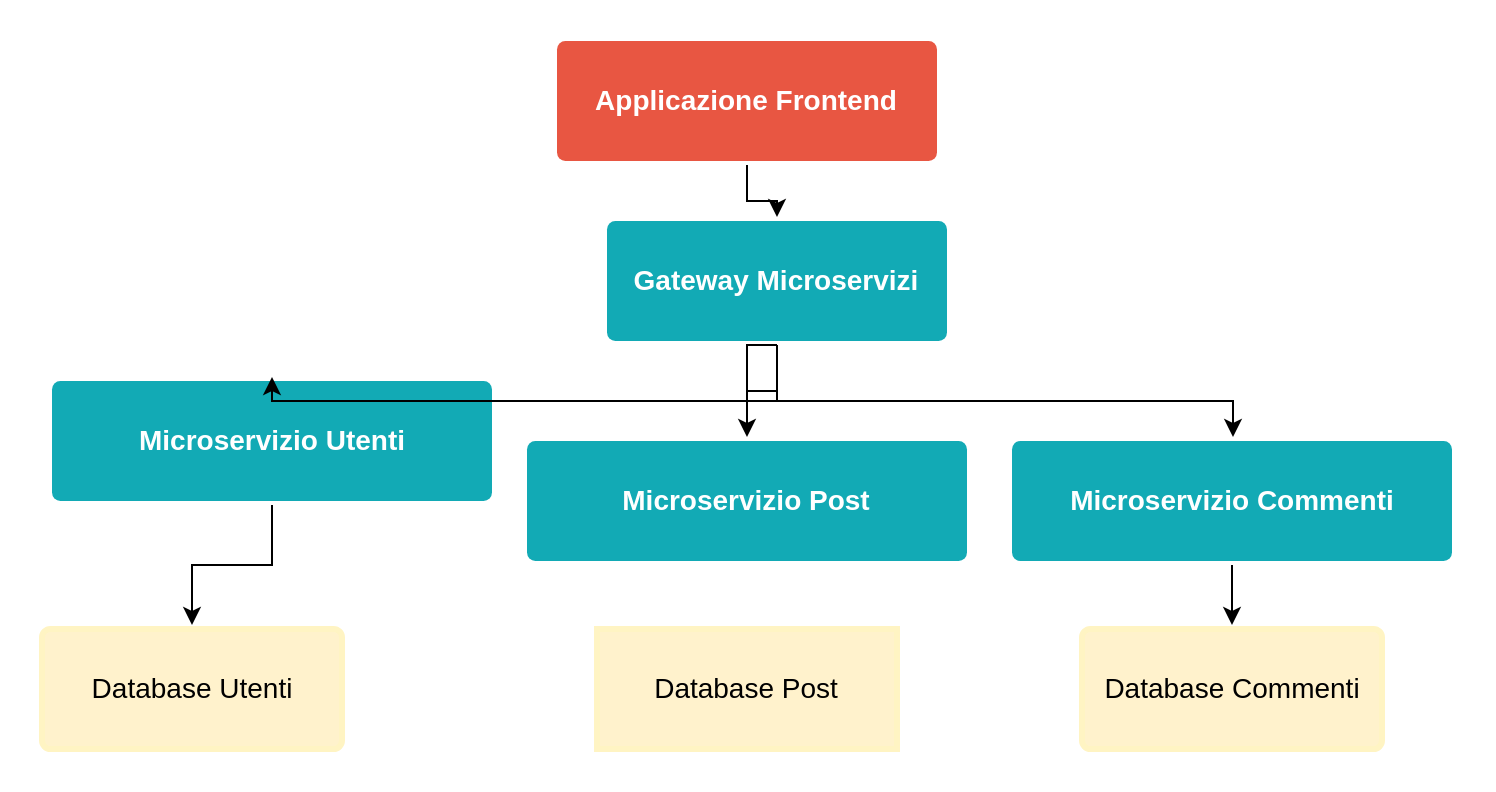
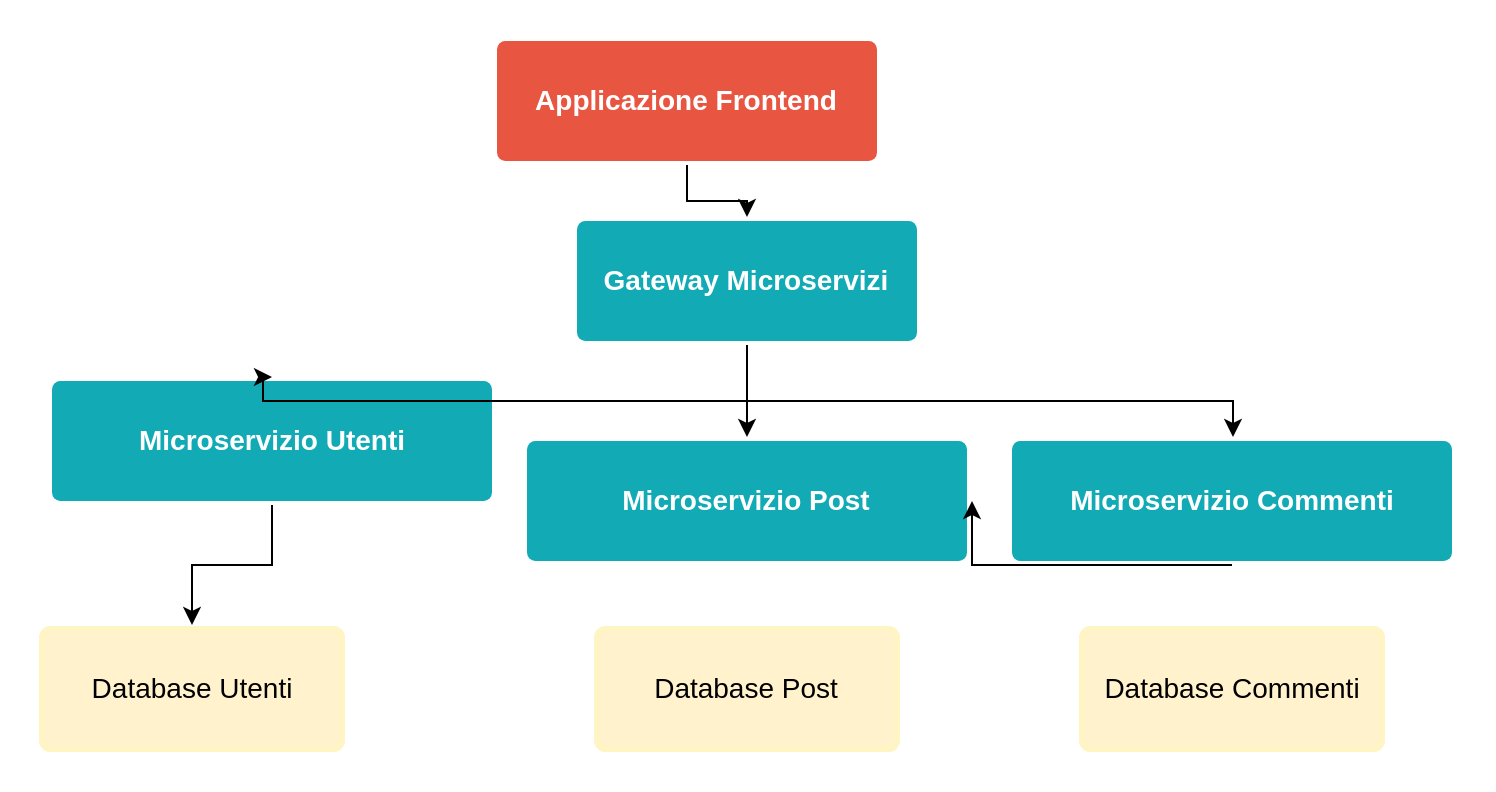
(747, 101) -> (687, 101)
(777, 281) -> (747, 281)
(1232, 588) -> (1077, 565)
(747, 689) -> (747, 689)
